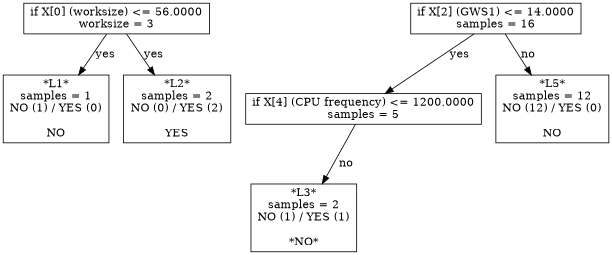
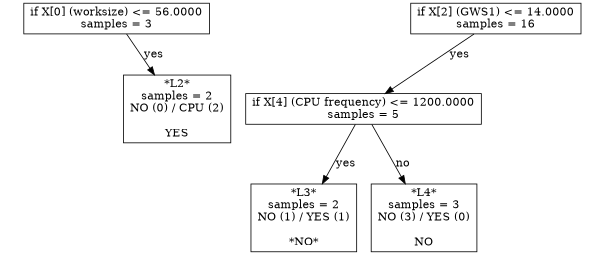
(117, 19) -> (117, 19)
(56, 109) -> none
(177, 109) -> (177, 109)
(552, 109) -> none
(346, 163) -> (346, 163)
none -> (424, 218)
